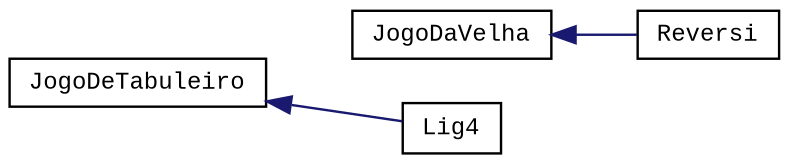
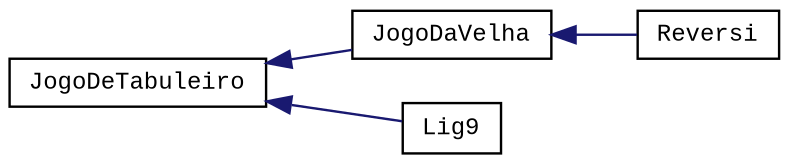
none -> (321, 55)
(452, 128) -> (452, 128)
